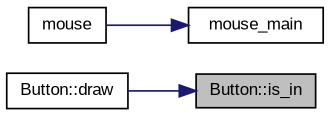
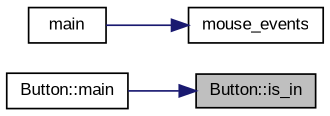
(67, 25) -> (67, 25)
(256, 25) -> (256, 25)
(67, 91) -> (67, 91)
